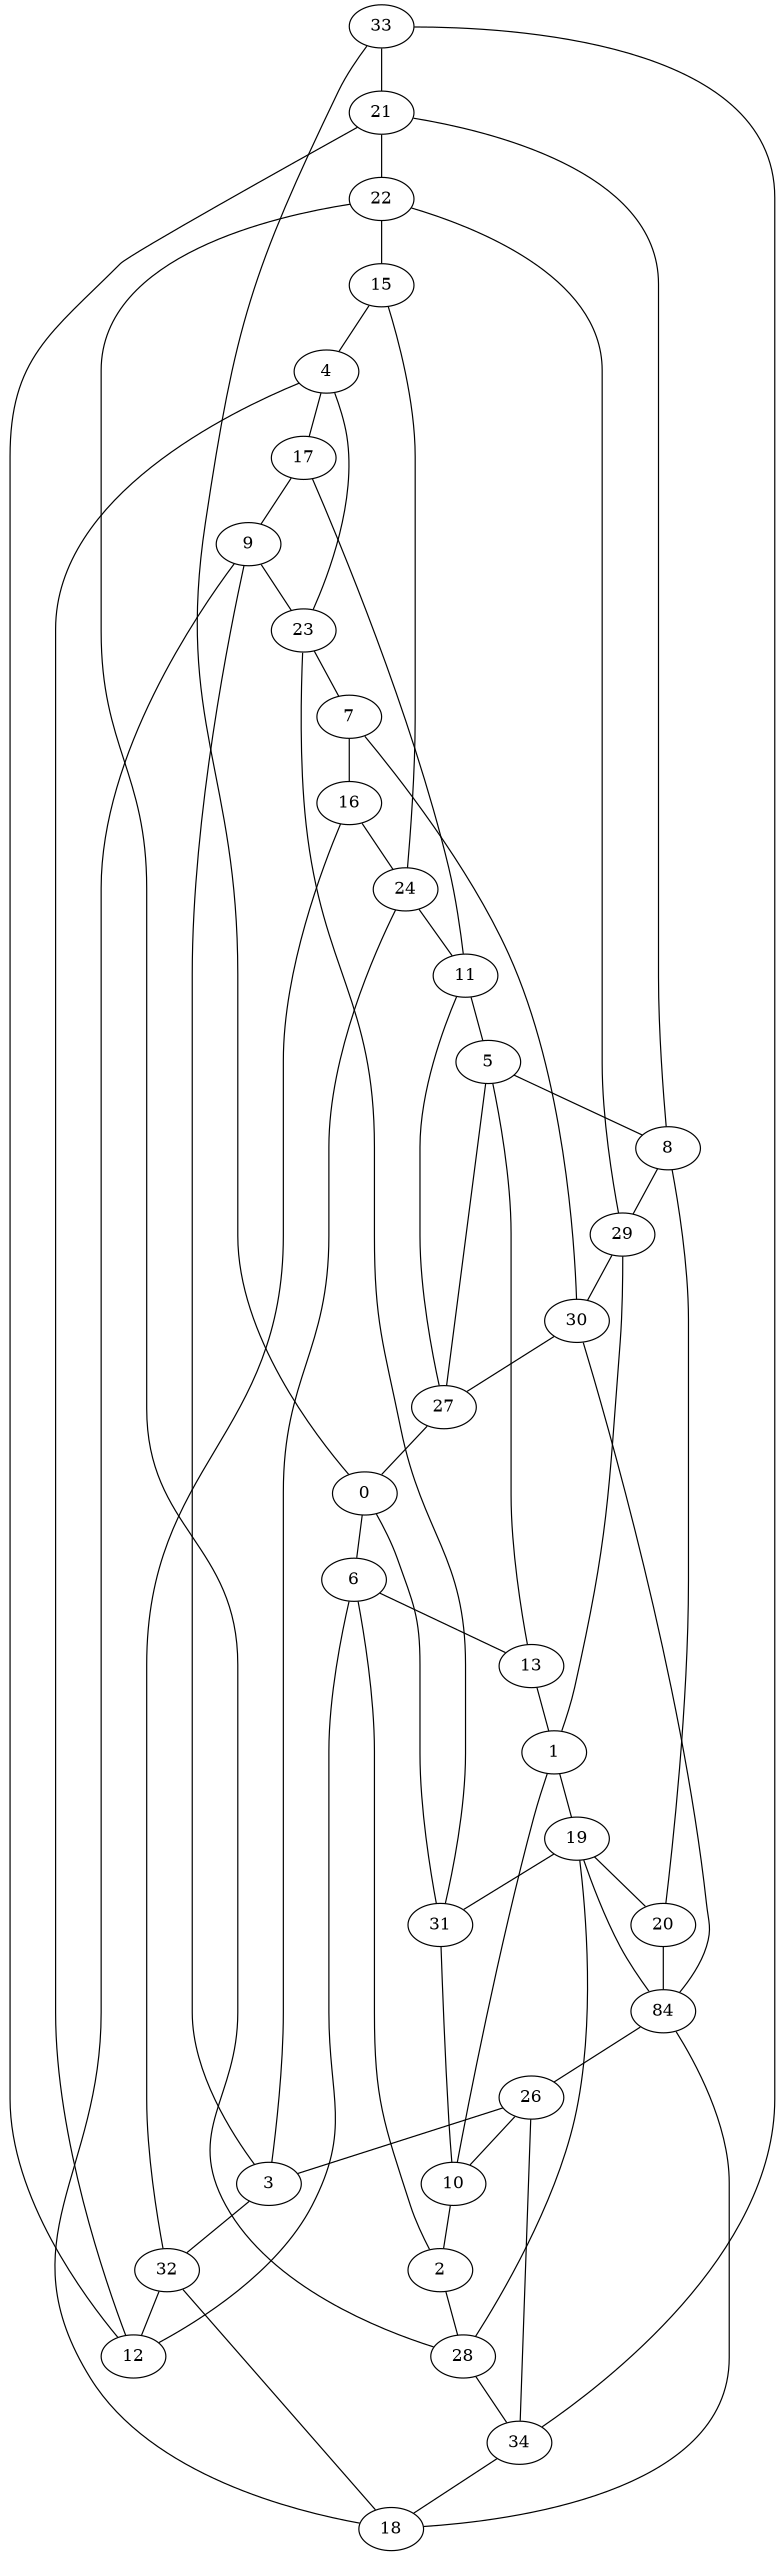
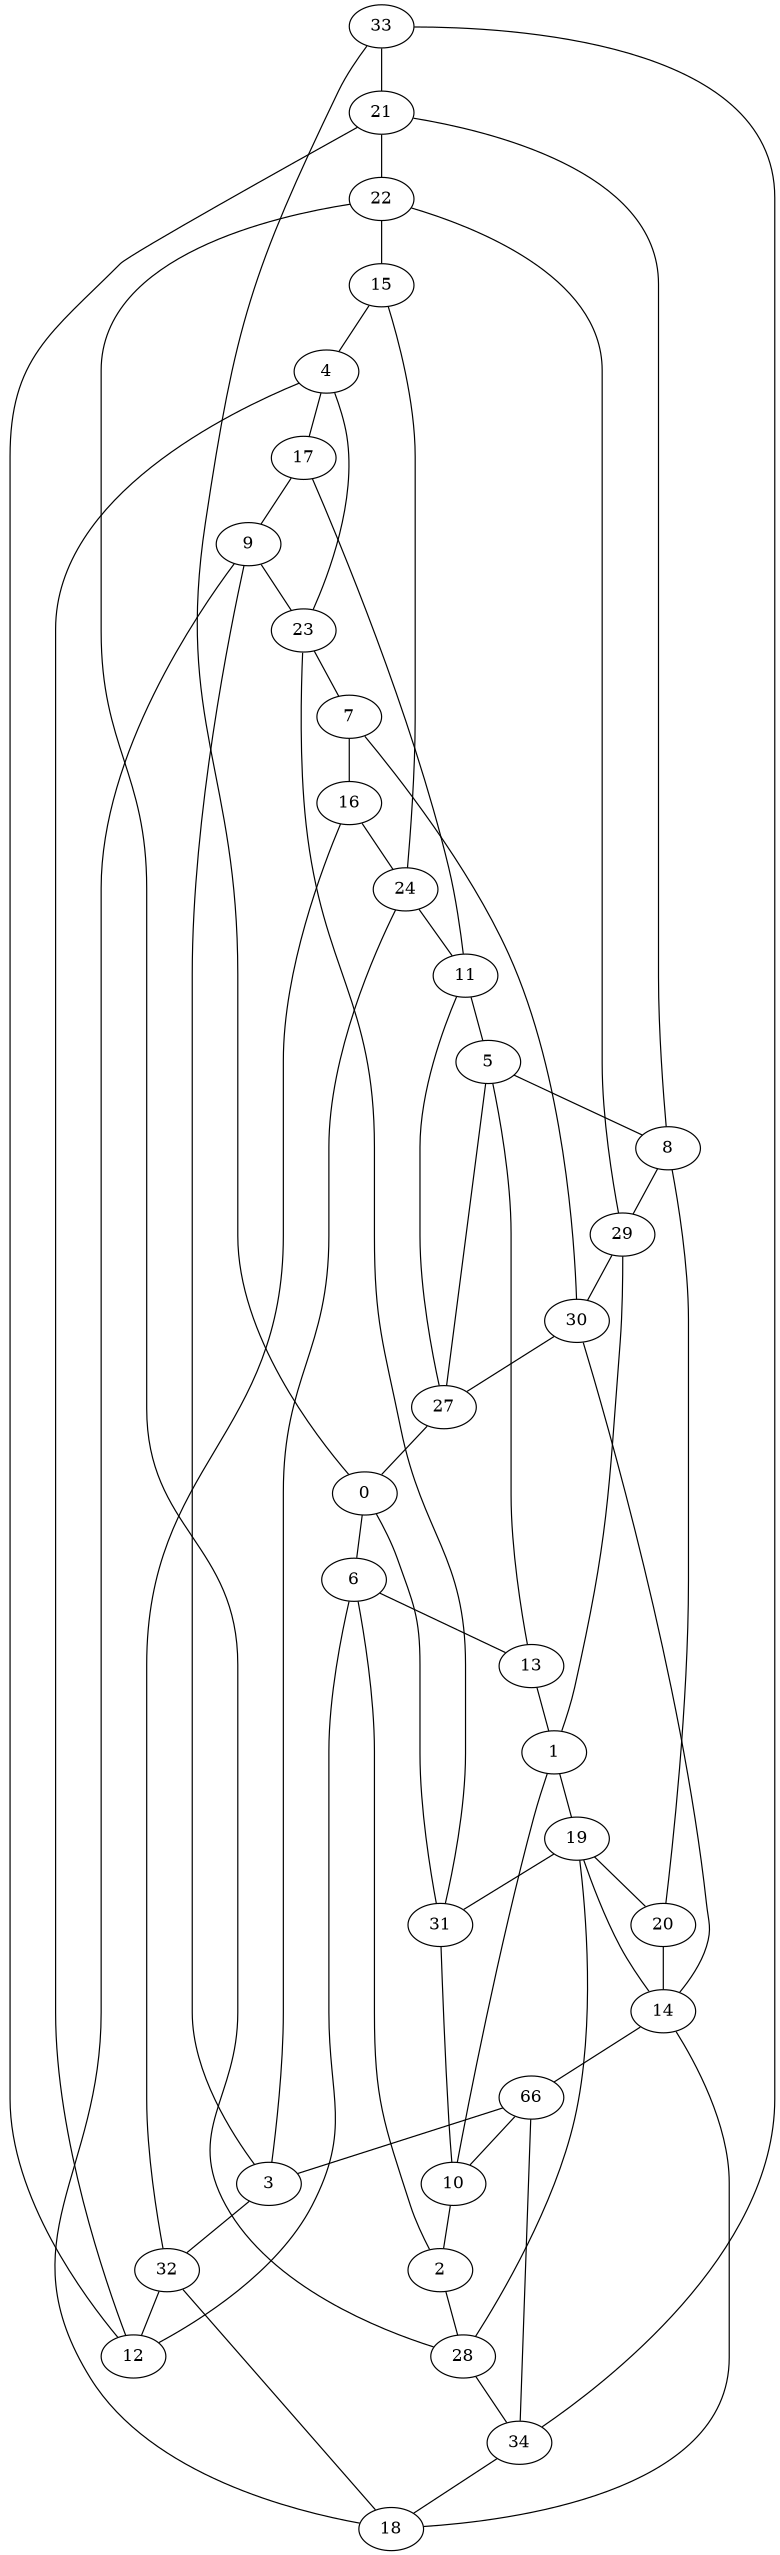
(663, 2011) -> (663, 2011)
(531, 2098) -> (531, 2098)
